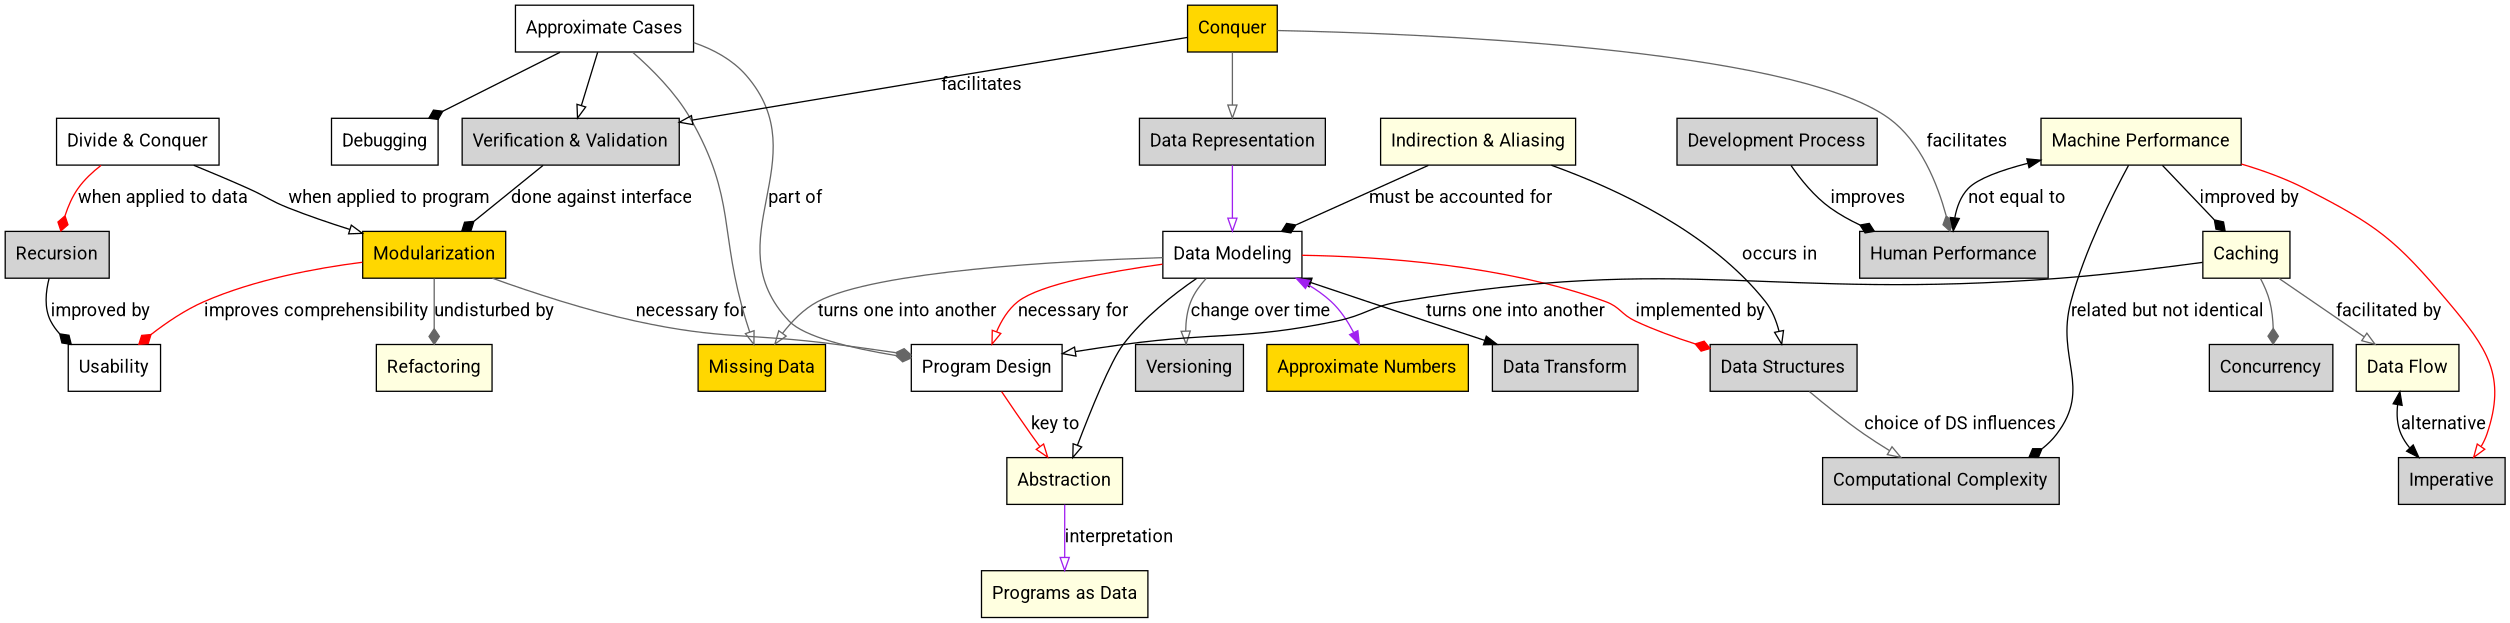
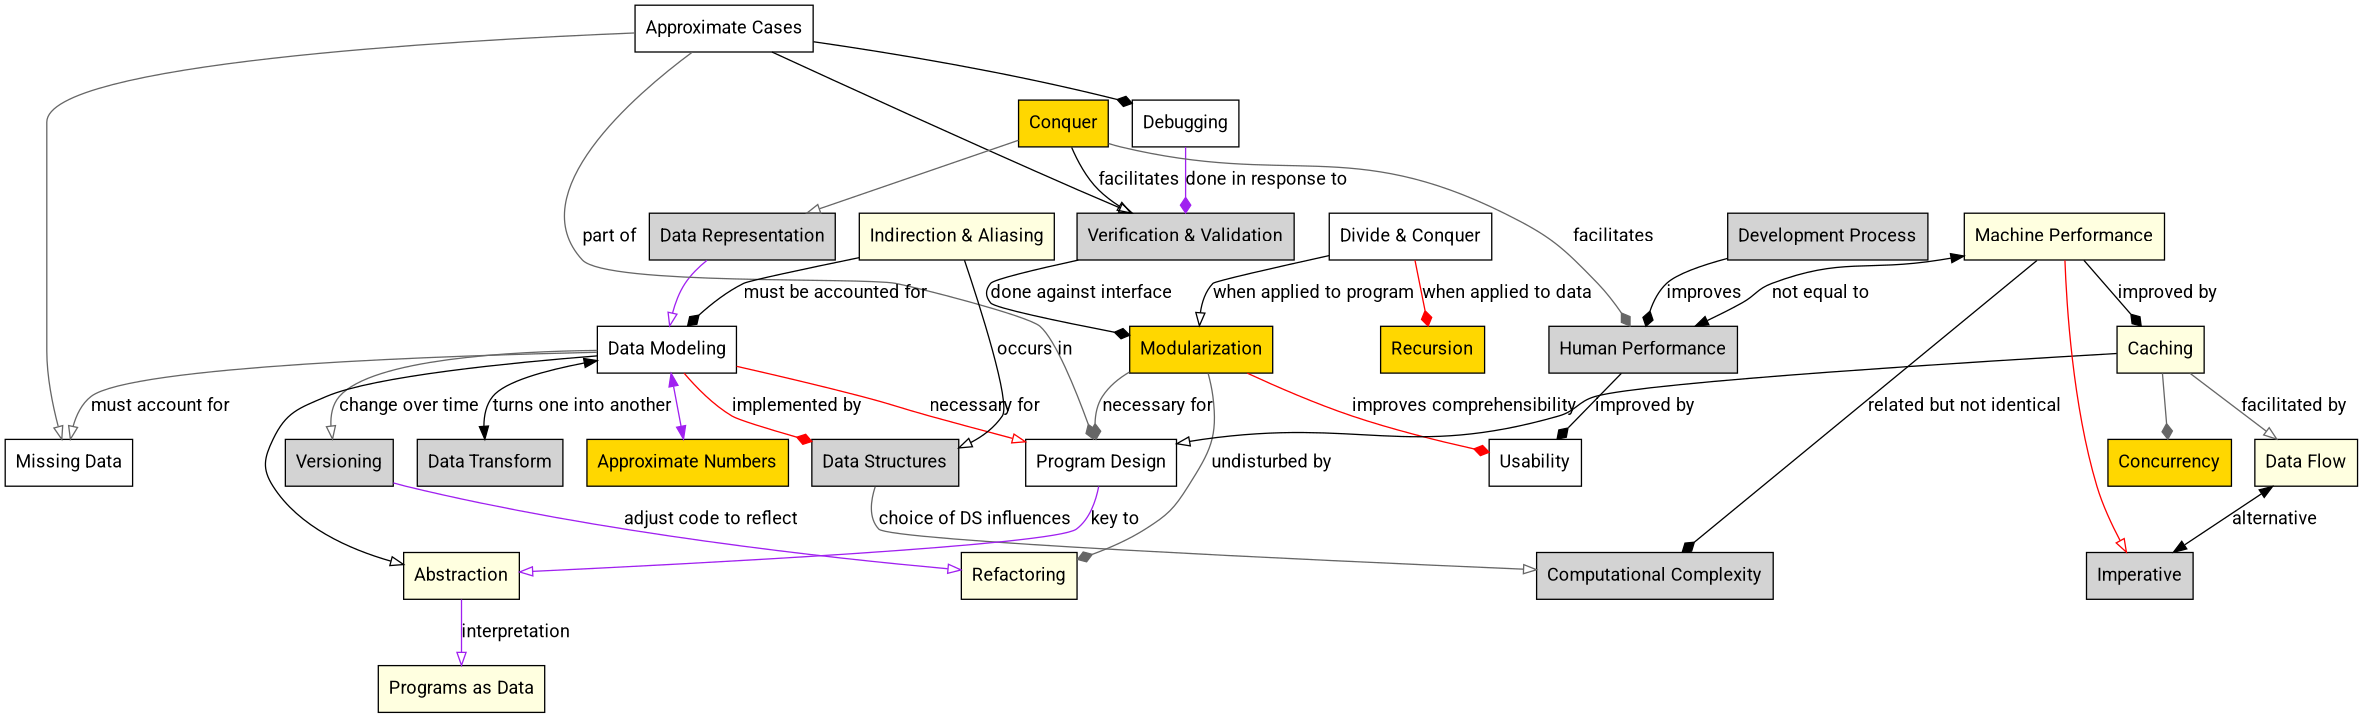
none -> (1186, 172)
(57, 255) -> (1433, 350)
(47, 308) -> (1586, 410)
(907, 311) -> (161, 406)
(762, 368) -> (69, 463)
(2271, 368) -> (2170, 463)
(1020, 419) -> (874, 552)
none -> (669, 536)
